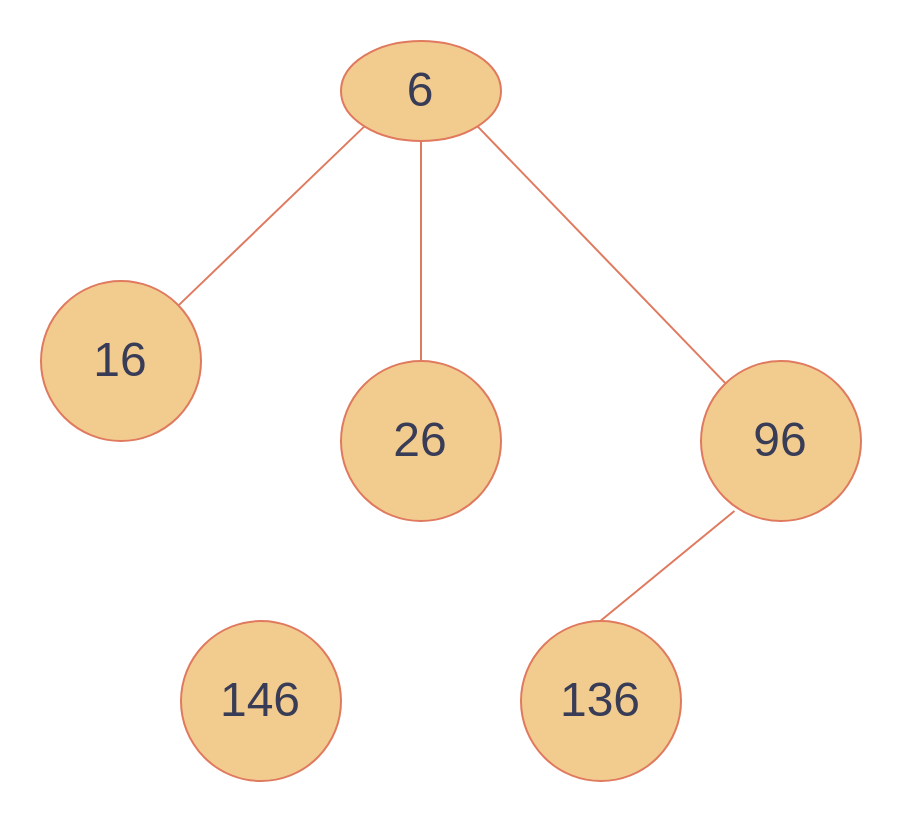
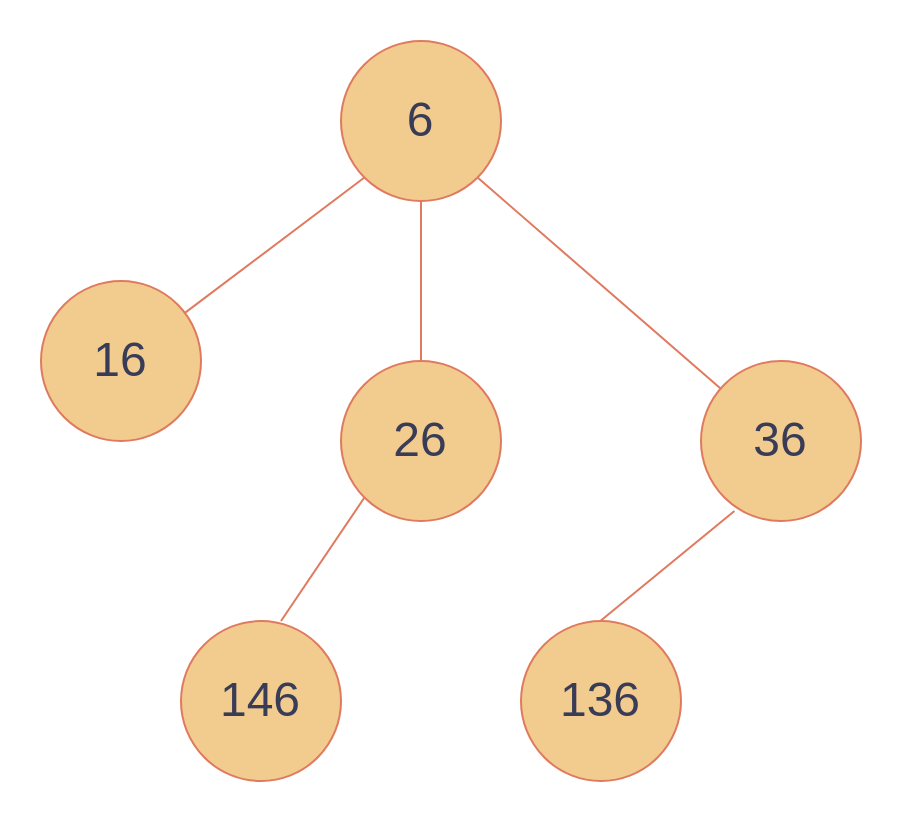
(421, 91) -> (421, 121)
(781, 441) -> (781, 441)
none -> (323, 559)
